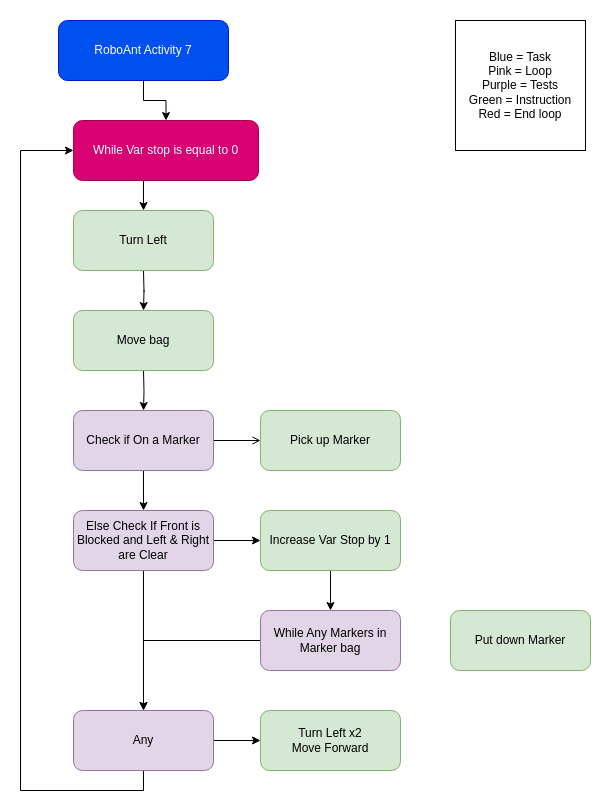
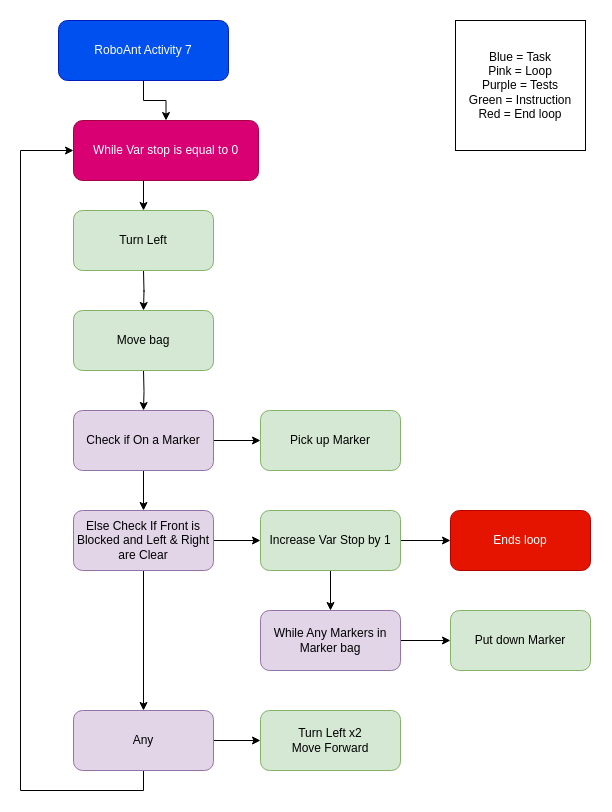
(254, 441) -> (252, 441)
none -> (422, 541)
none -> (521, 541)
(204, 641) -> (422, 641)
